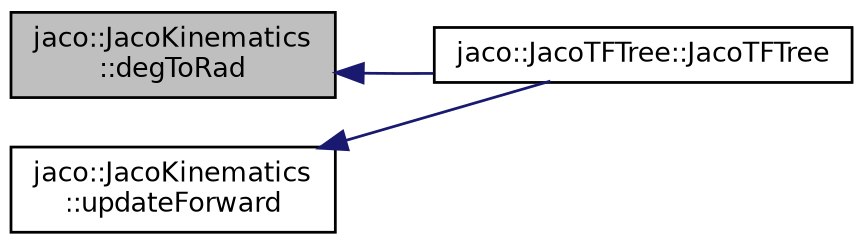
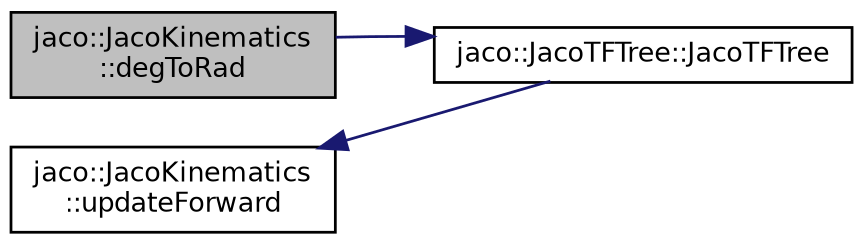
(399, 74) -> (371, 37)
